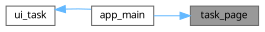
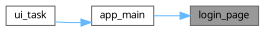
(78, 9) -> (68, 23)
(224, 16) -> (224, 16)
